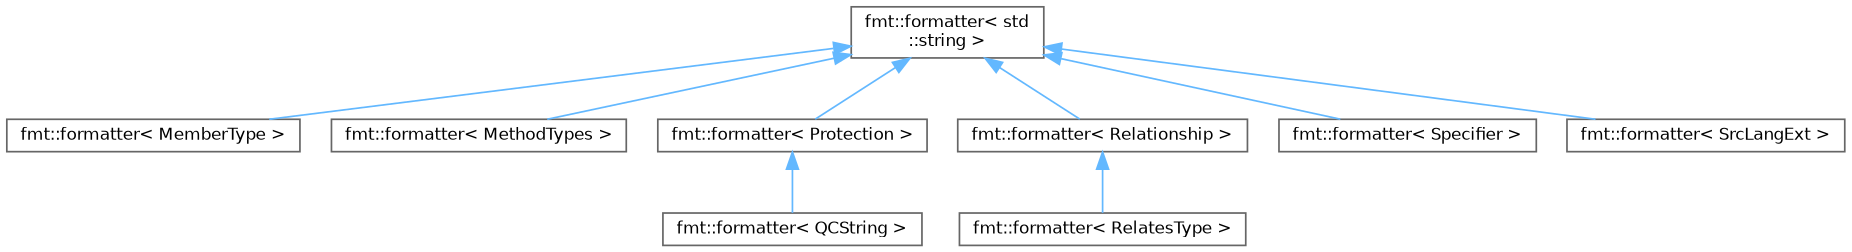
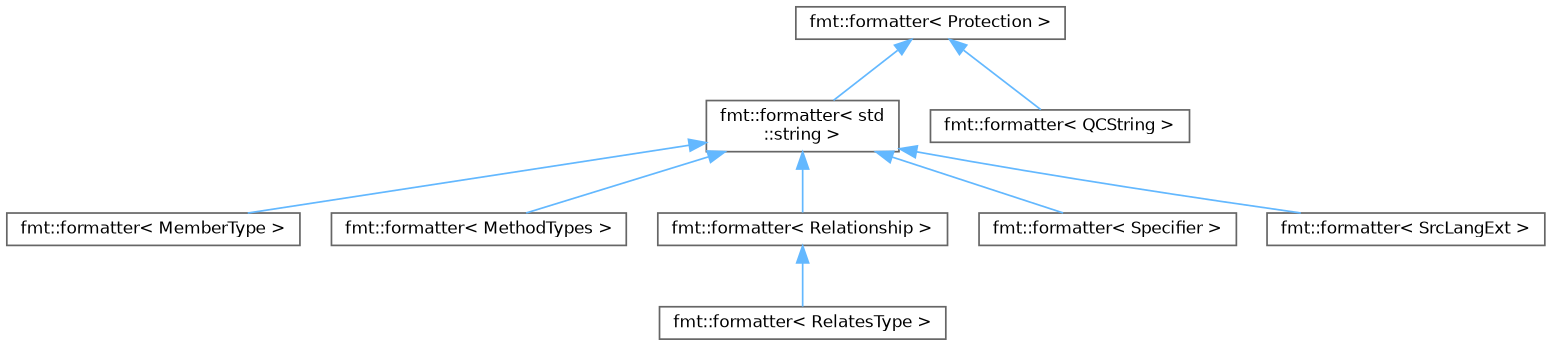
(855, 93) -> (866, 75)
